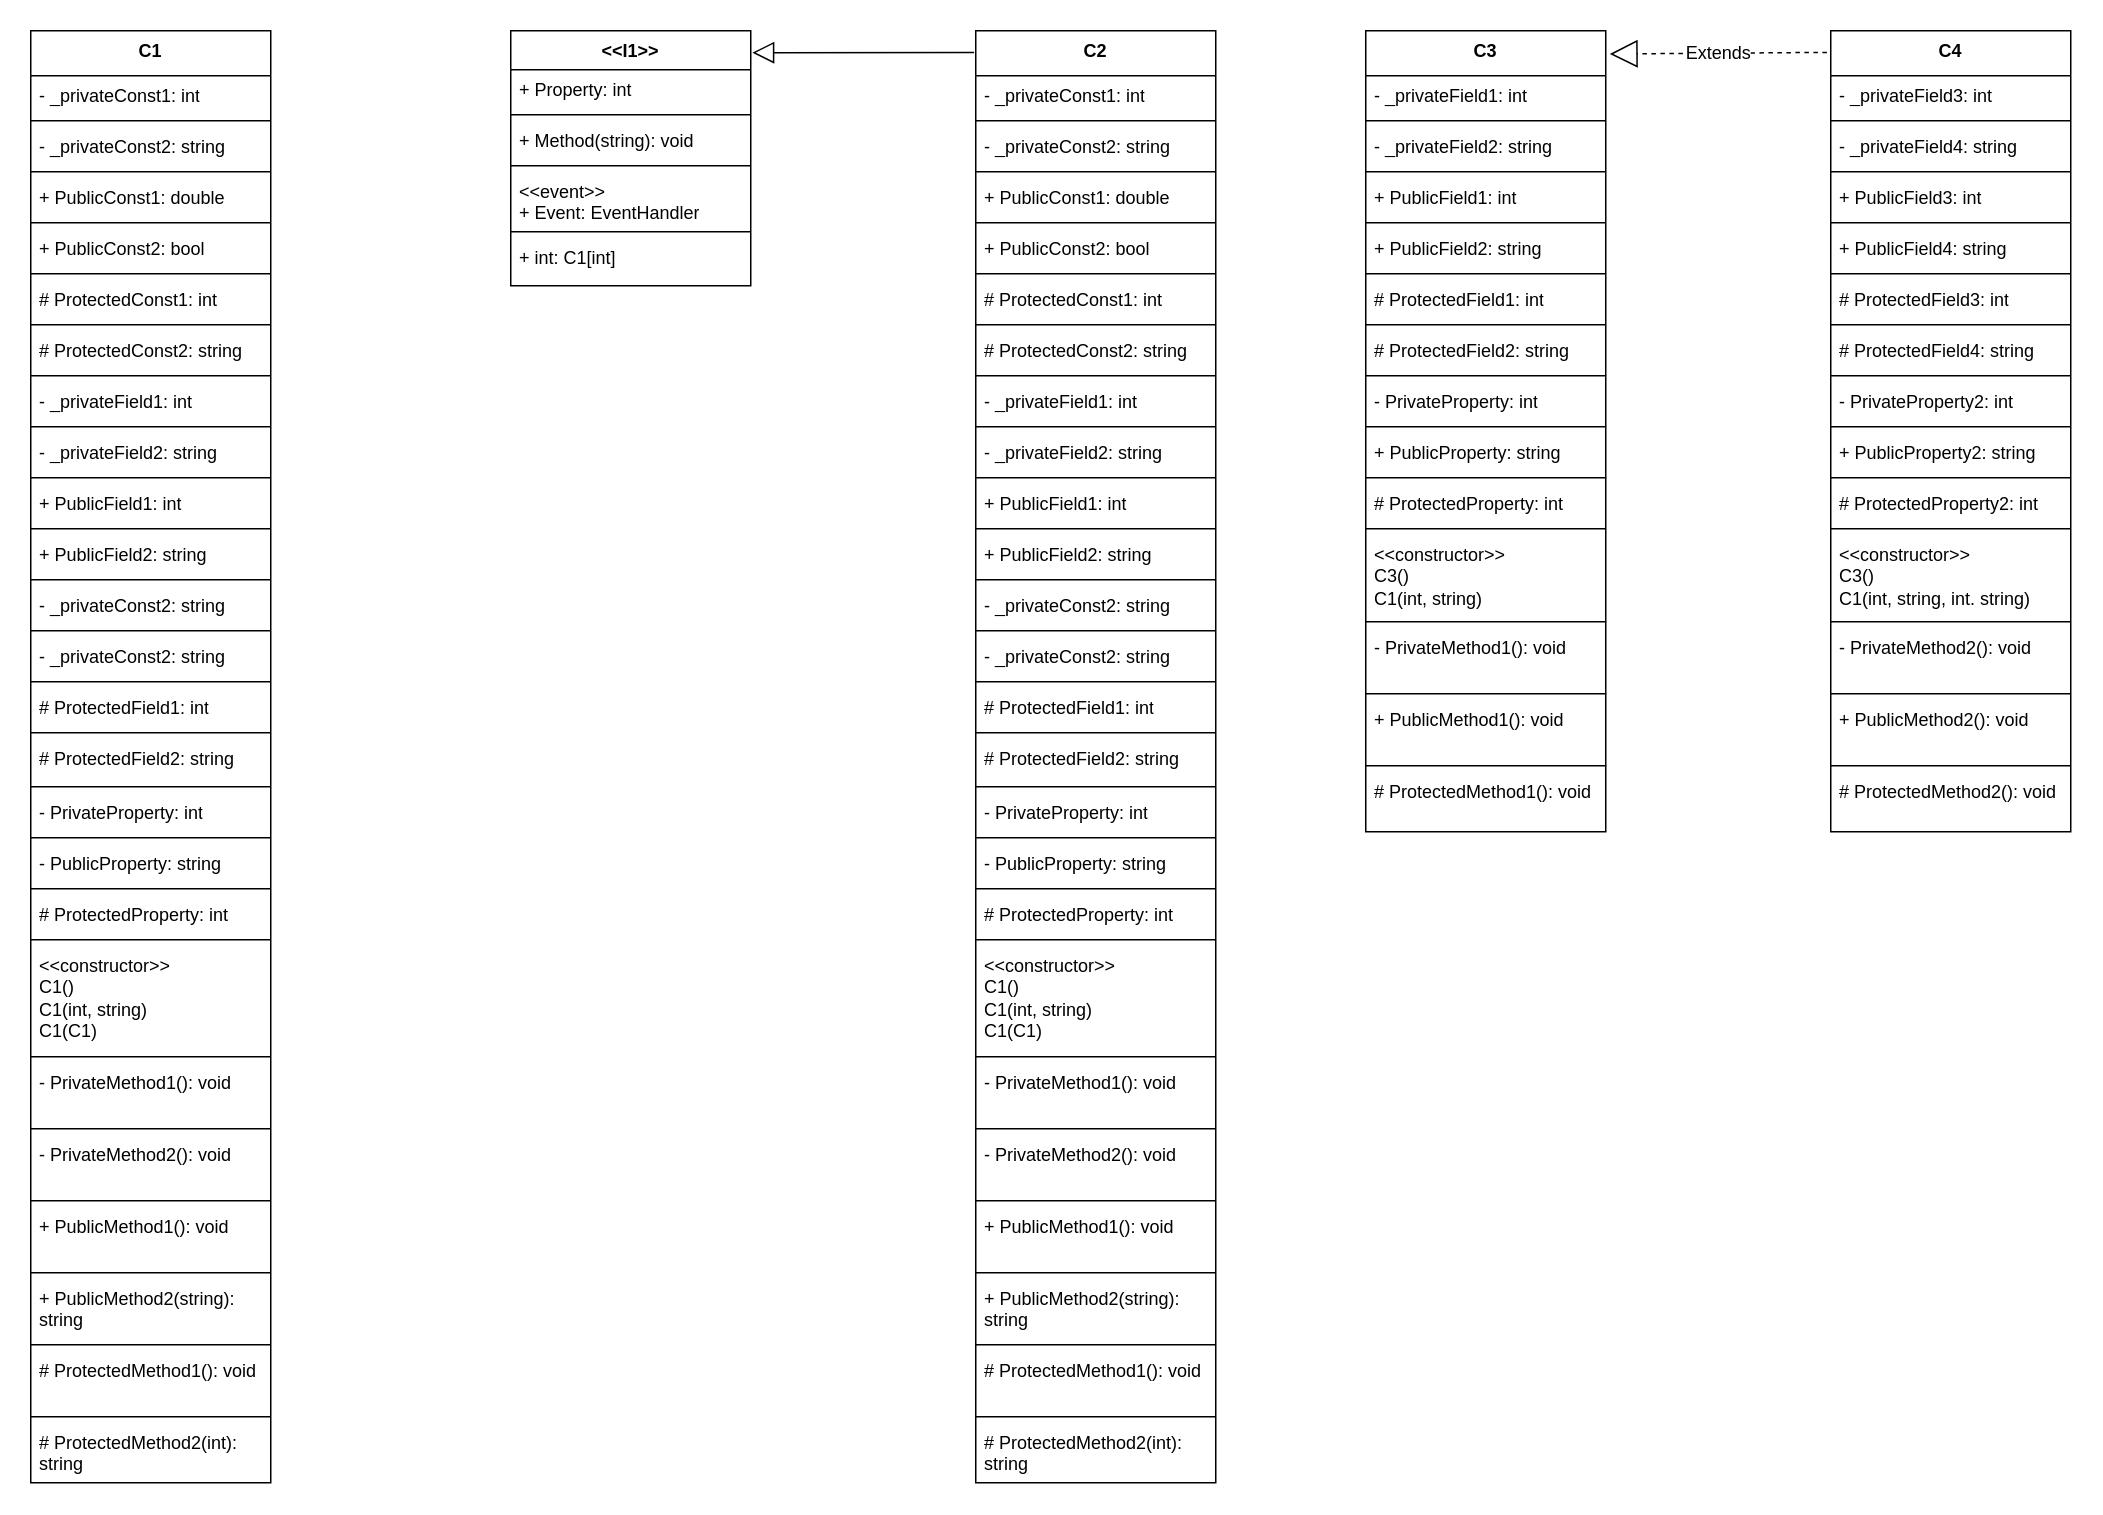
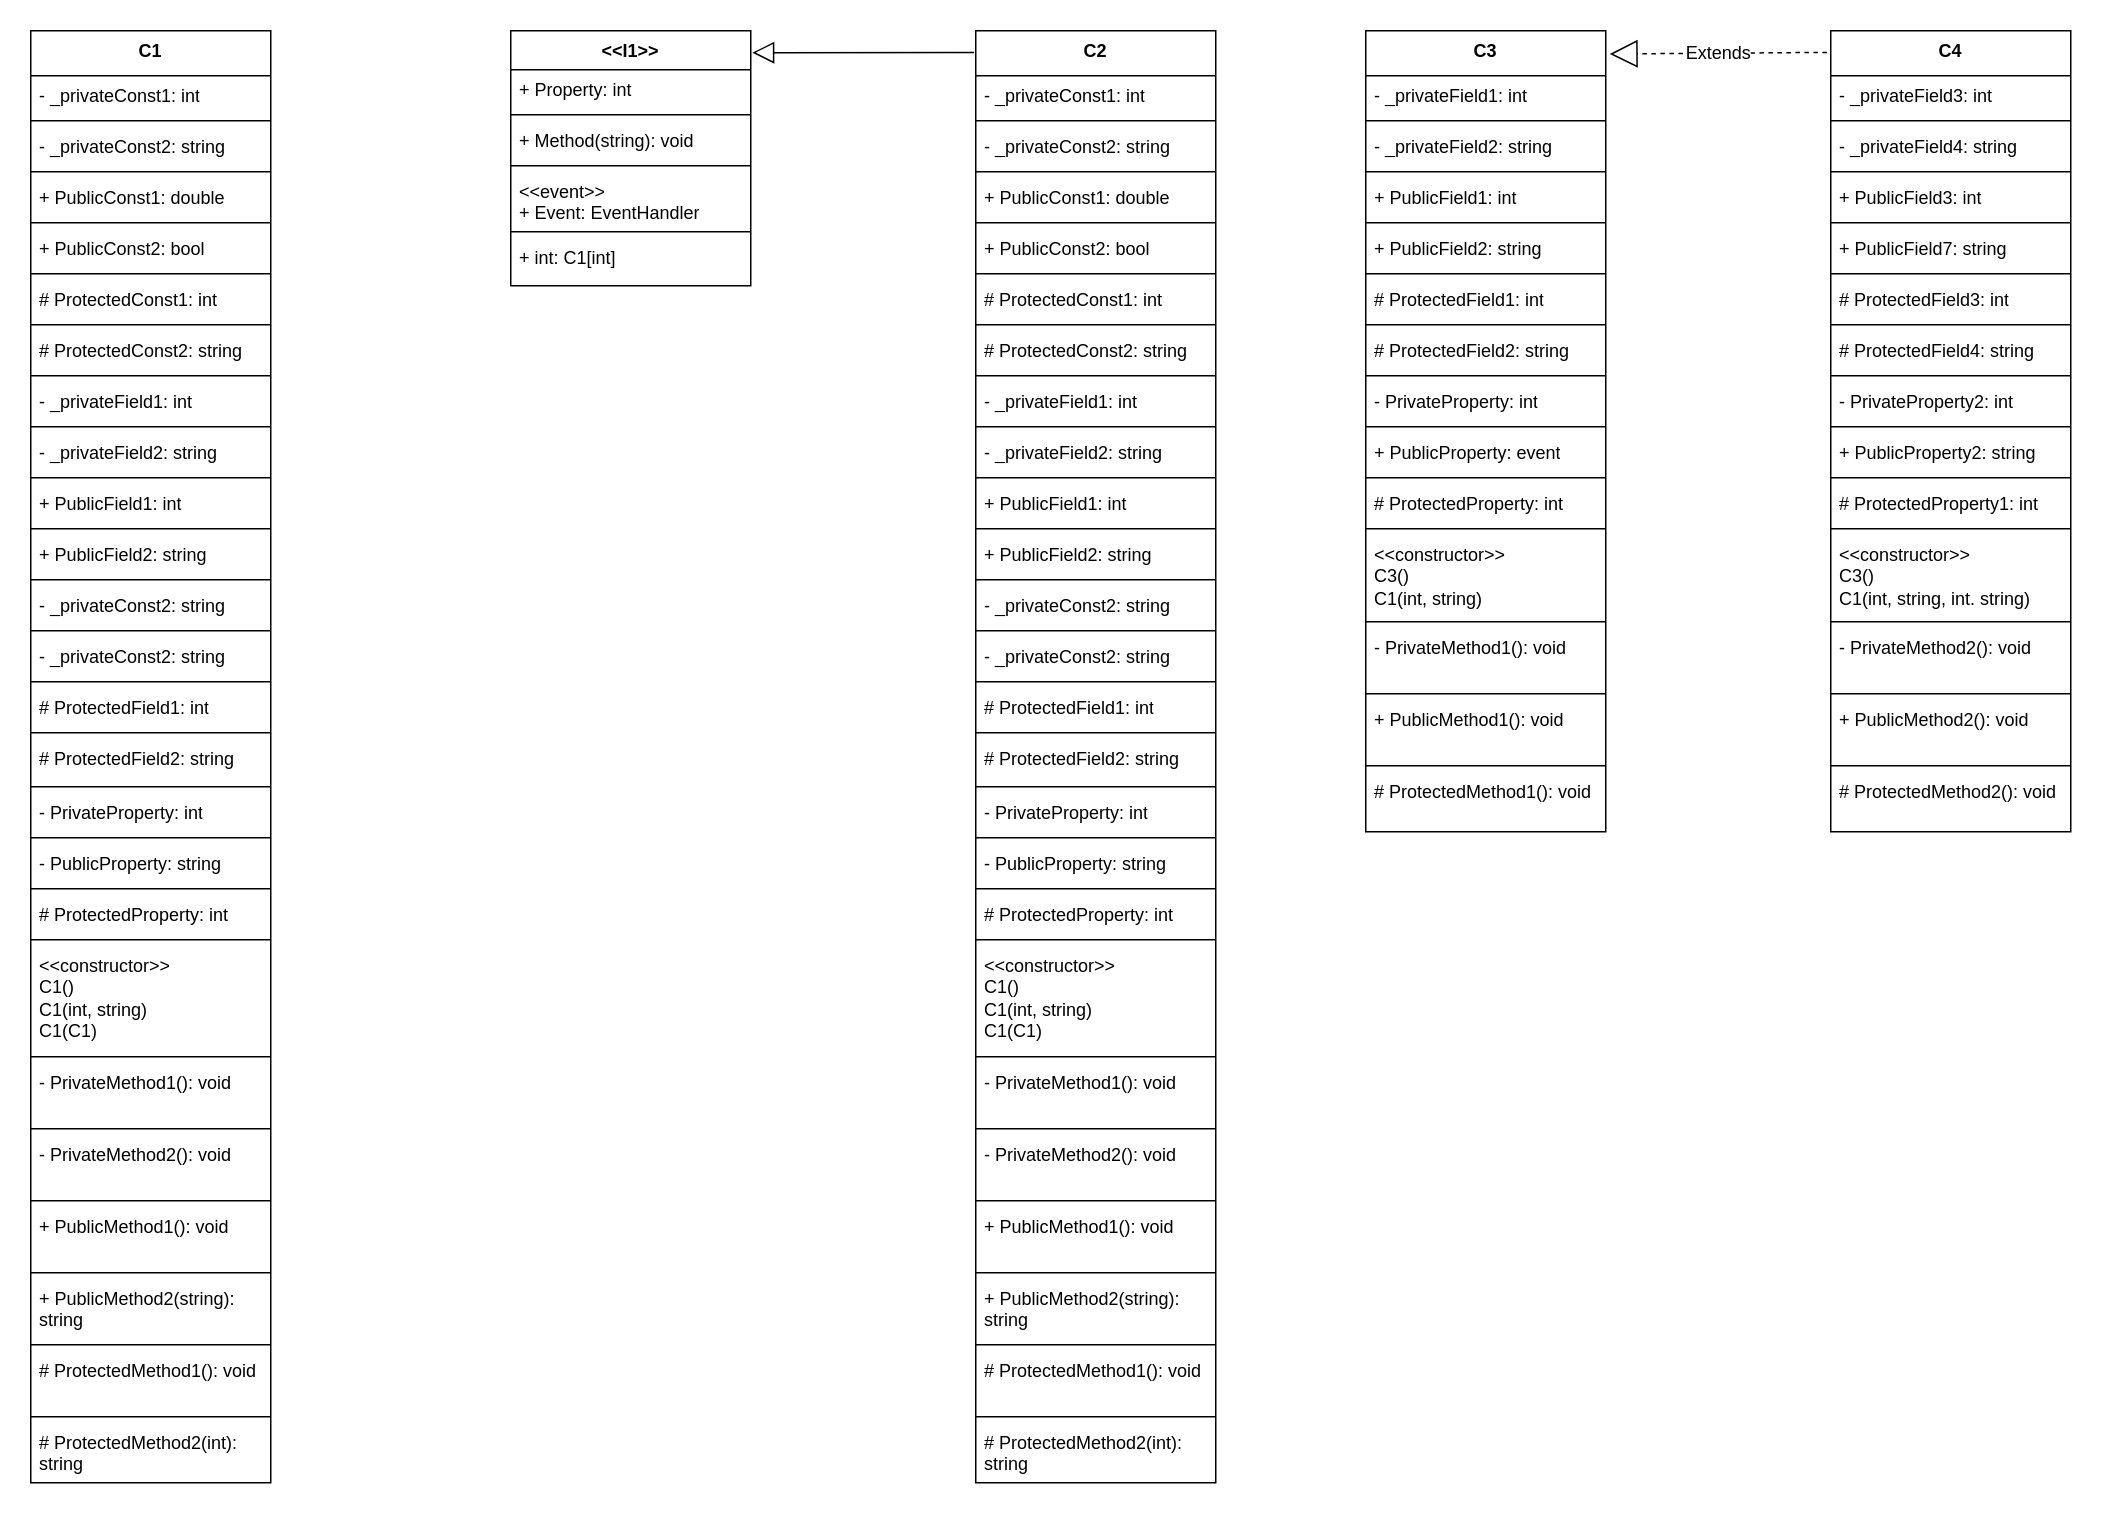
(1932, 250) -> (1932, 250)
(1482, 454) -> (1479, 454)
(1952, 516) -> (1952, 516)
